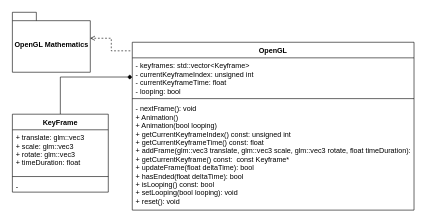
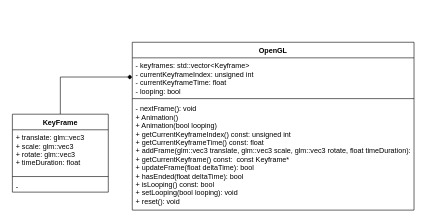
(51, 42) -> none
(111, 45) -> none
